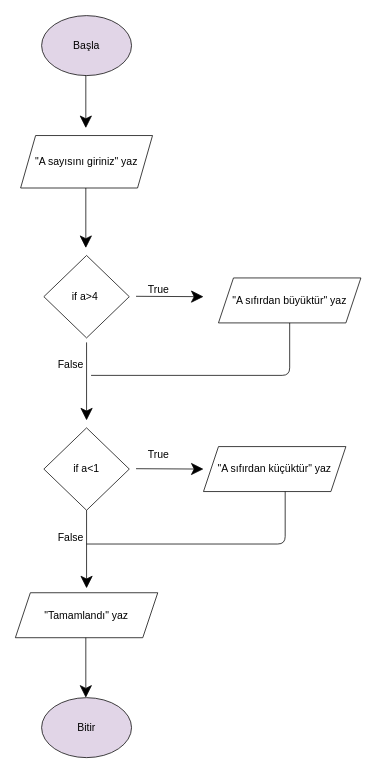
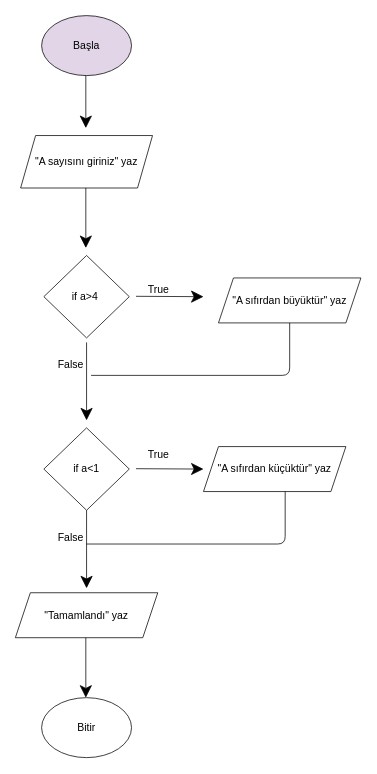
(87, 728) -> (87, 728)
